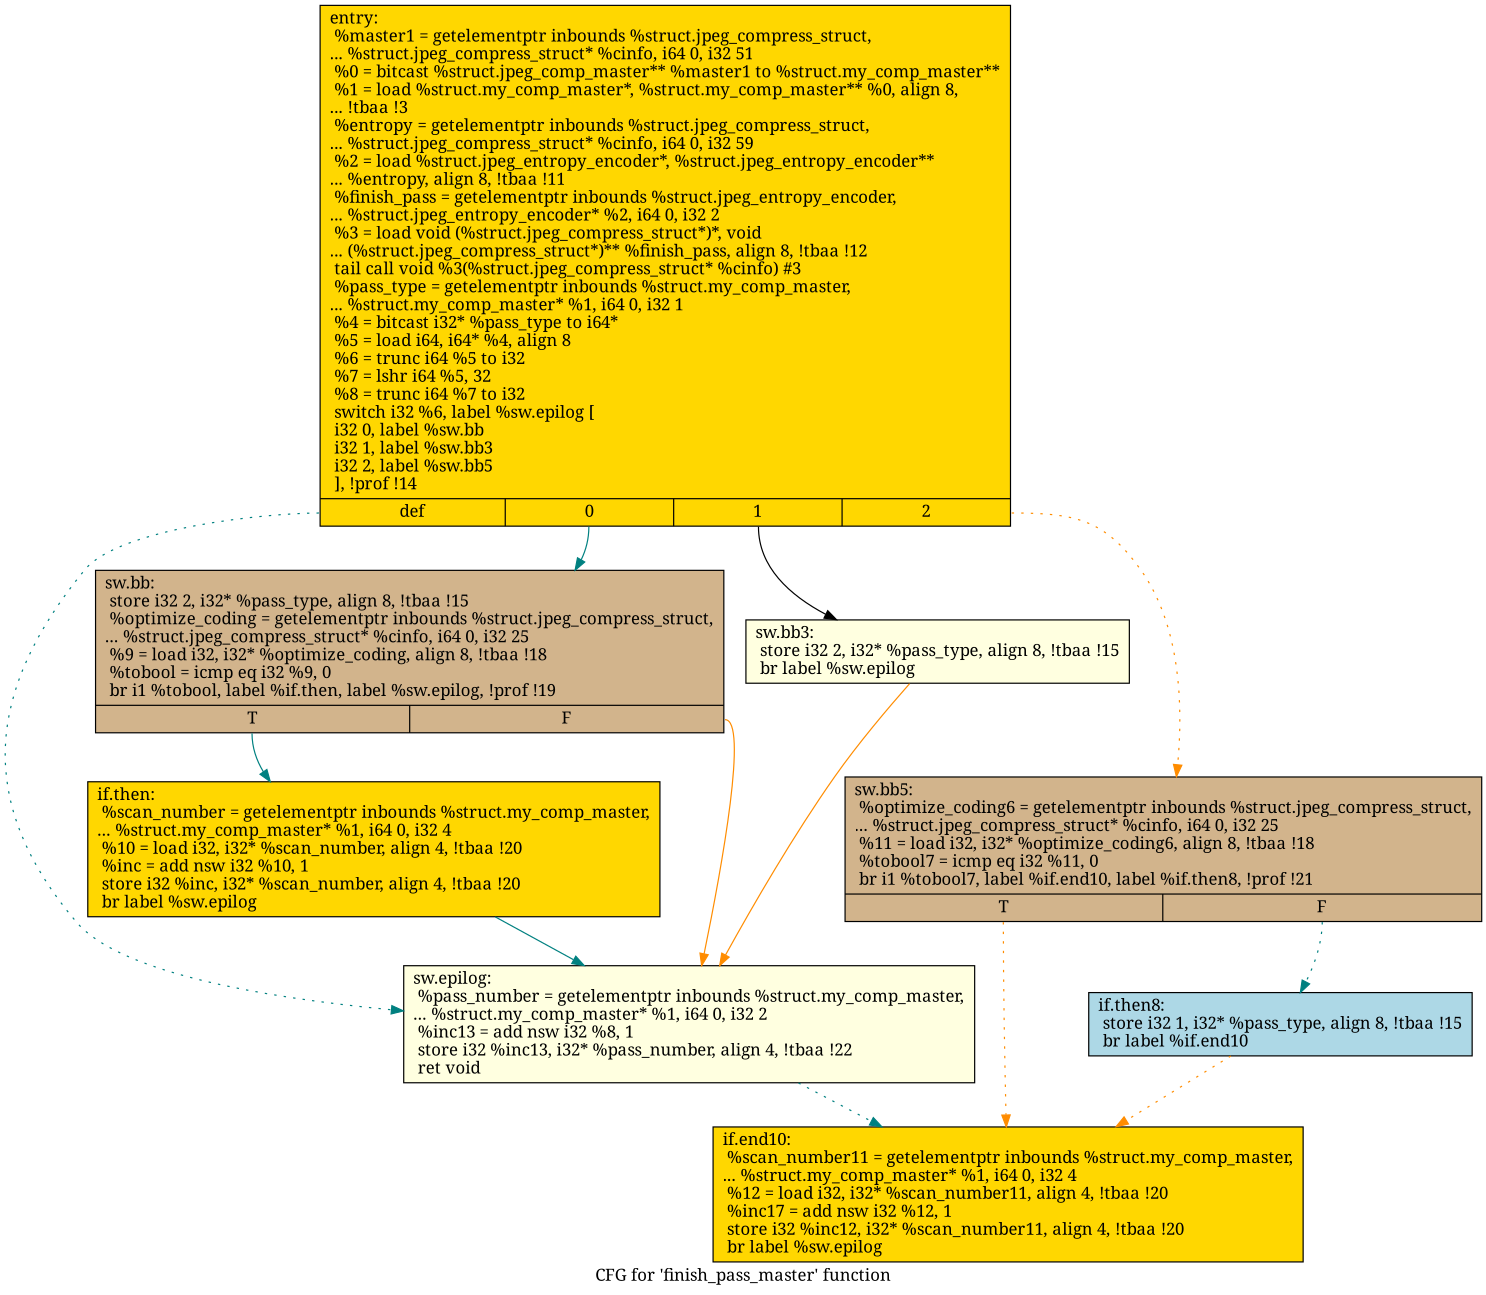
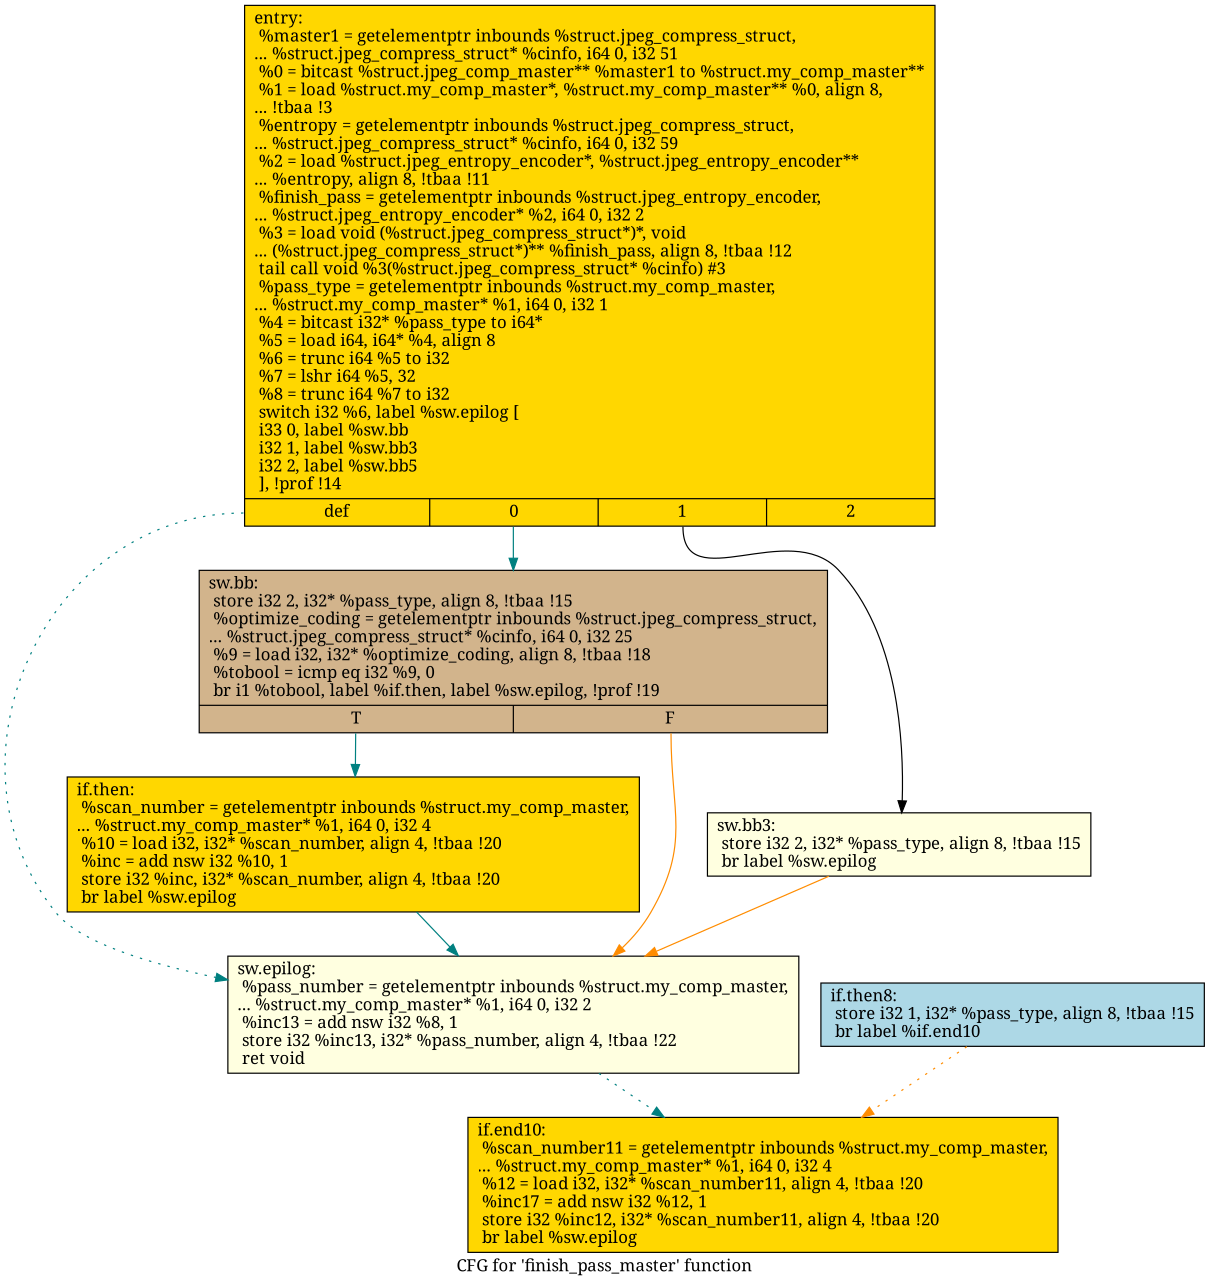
(407, 431) -> (332, 431)
(1163, 849) -> none
